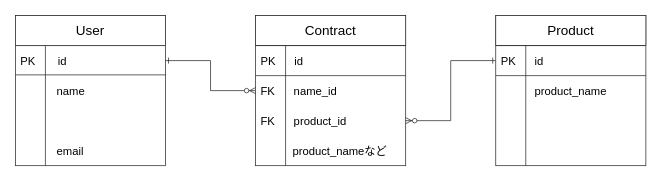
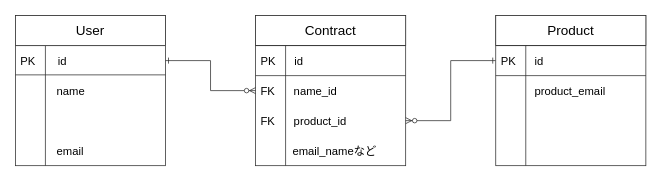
(527, 90) -> (527, 90)
(296, 150) -> (289, 150)
